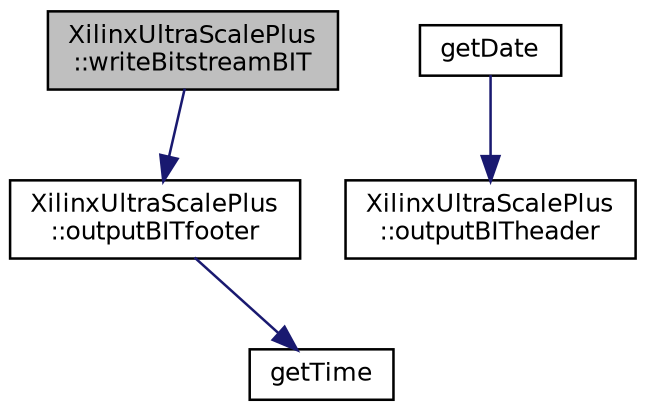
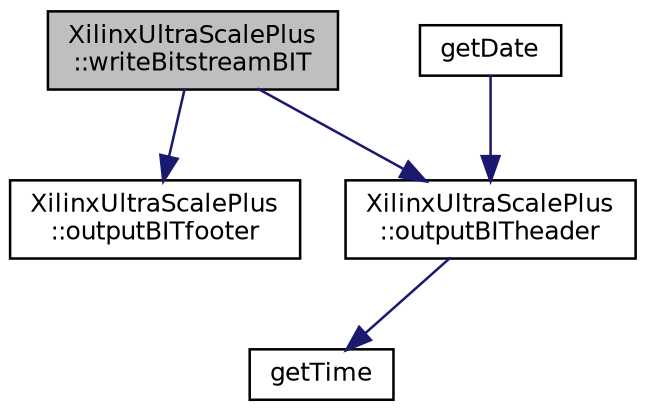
none -> (330, 129)
(236, 295) -> (408, 295)
